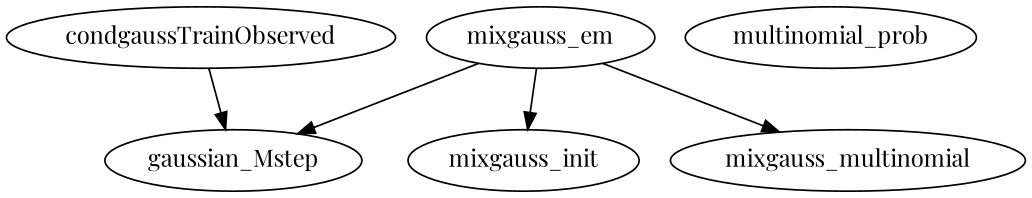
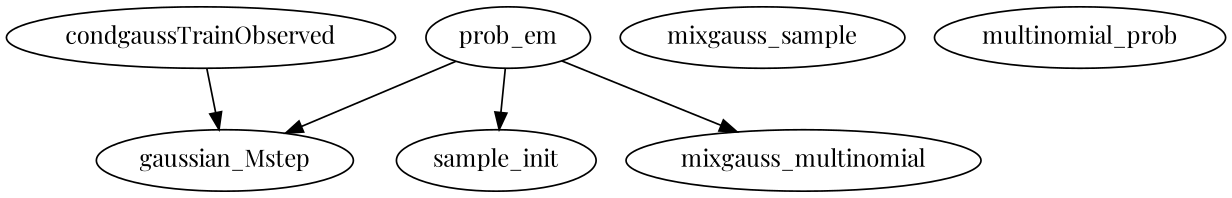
(541, 38) -> (508, 38)
none -> (763, 38)
(524, 160) -> (496, 160)
